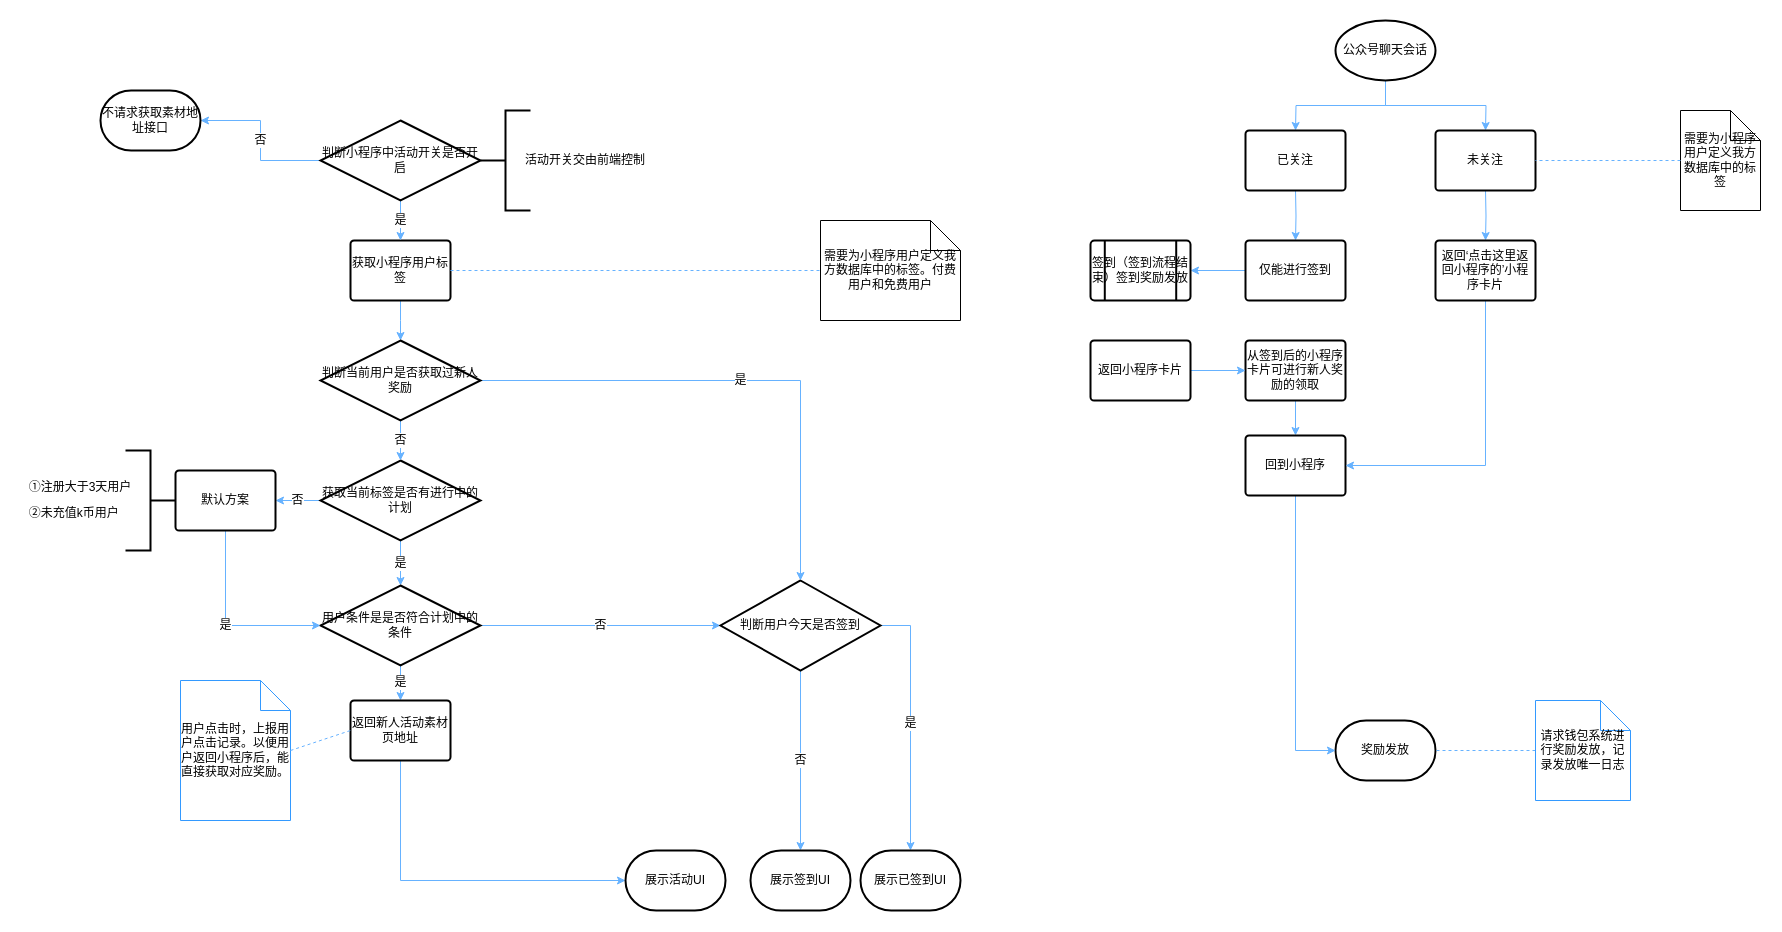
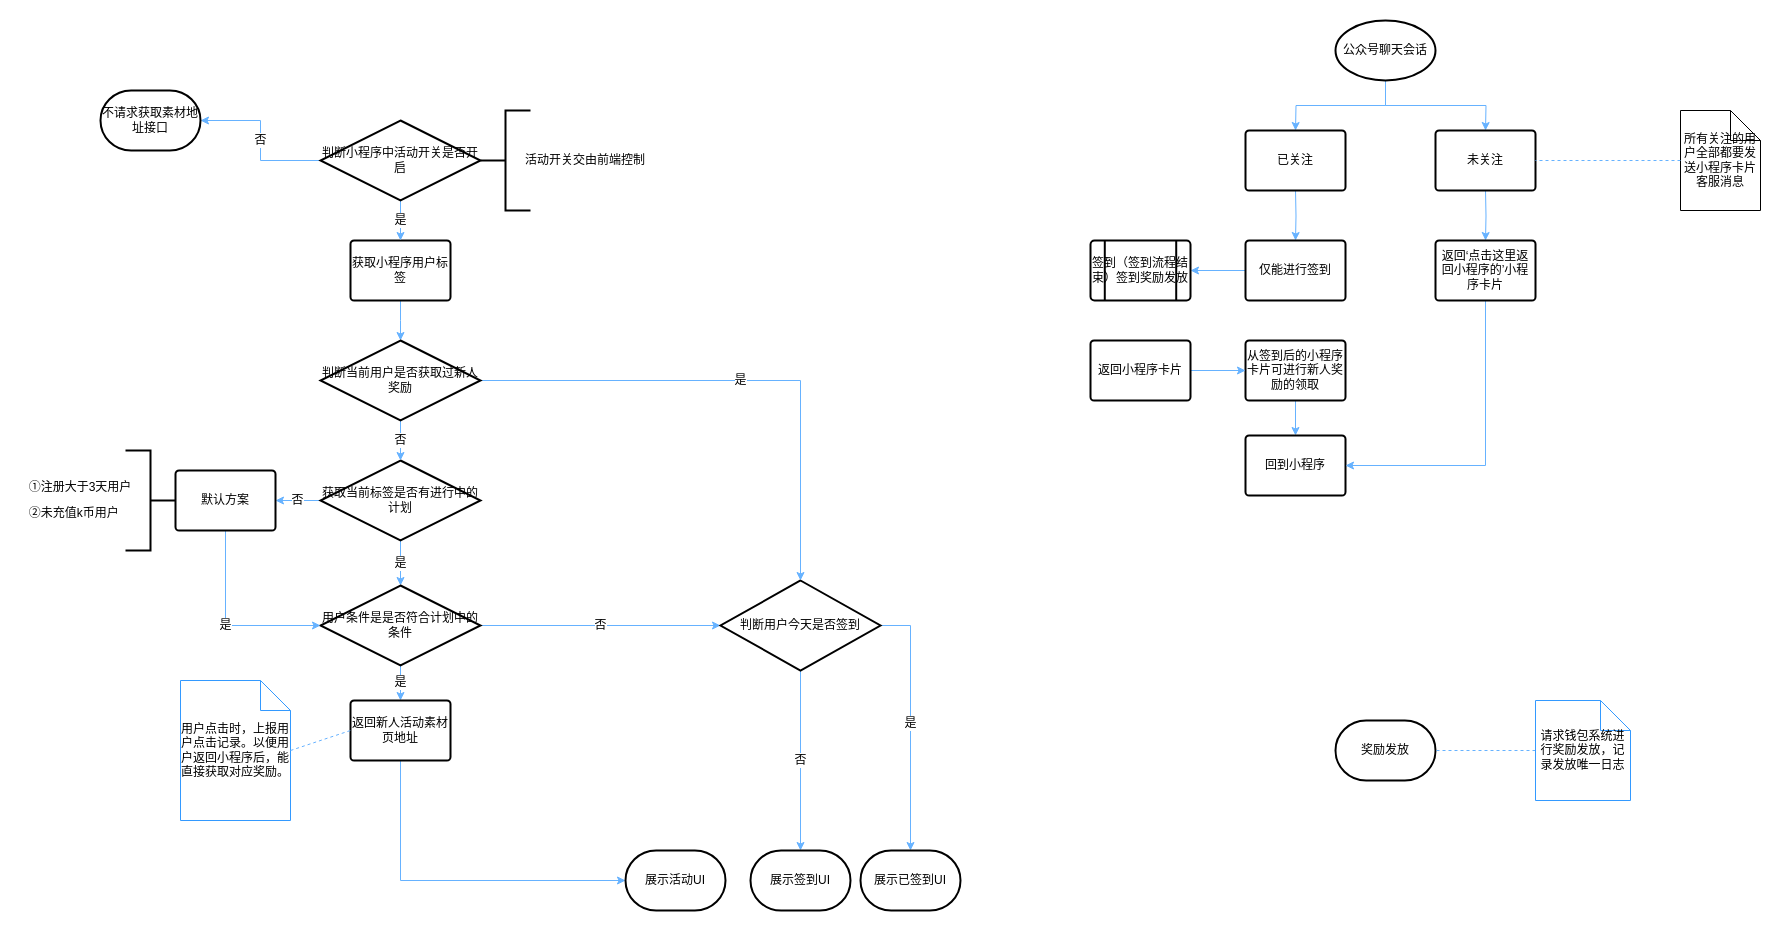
(1721, 161) -> (1721, 161)
(636, 271) -> none
(891, 271) -> none
(1296, 640) -> none
